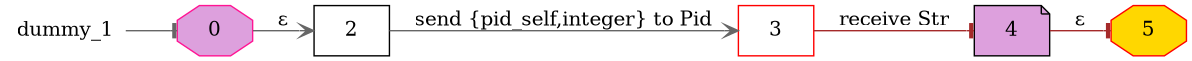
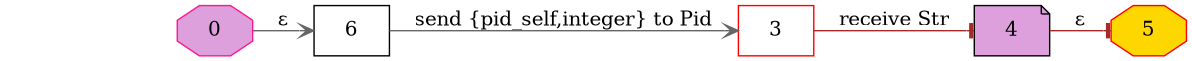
(66, 31) -> none
(352, 31) -> (352, 31)
